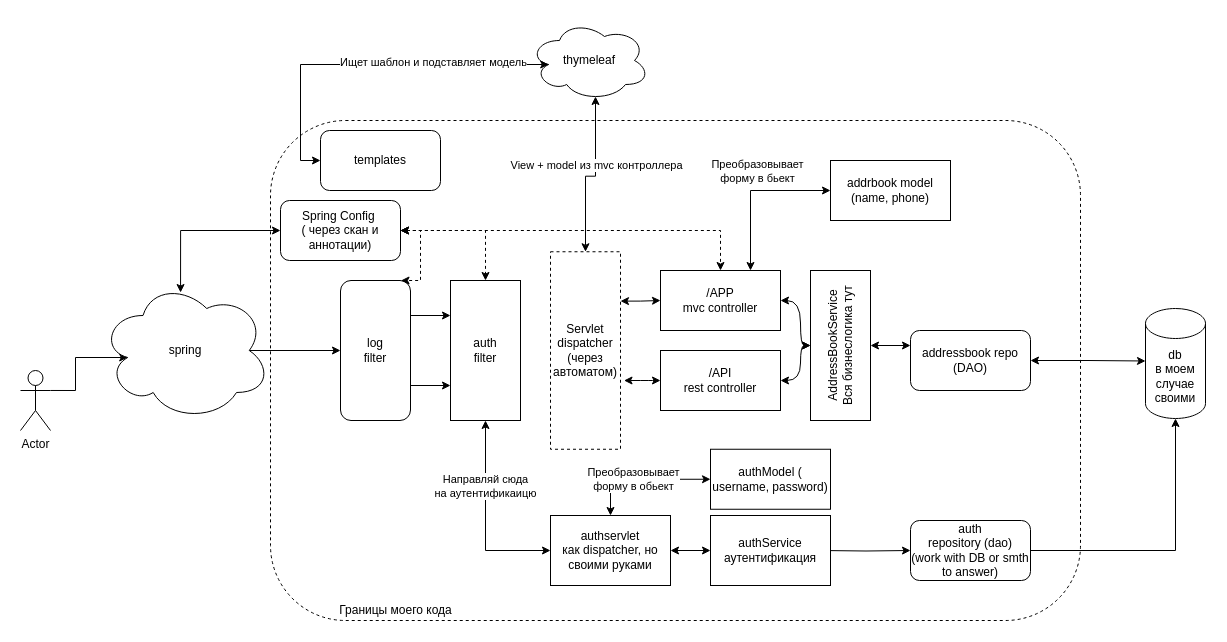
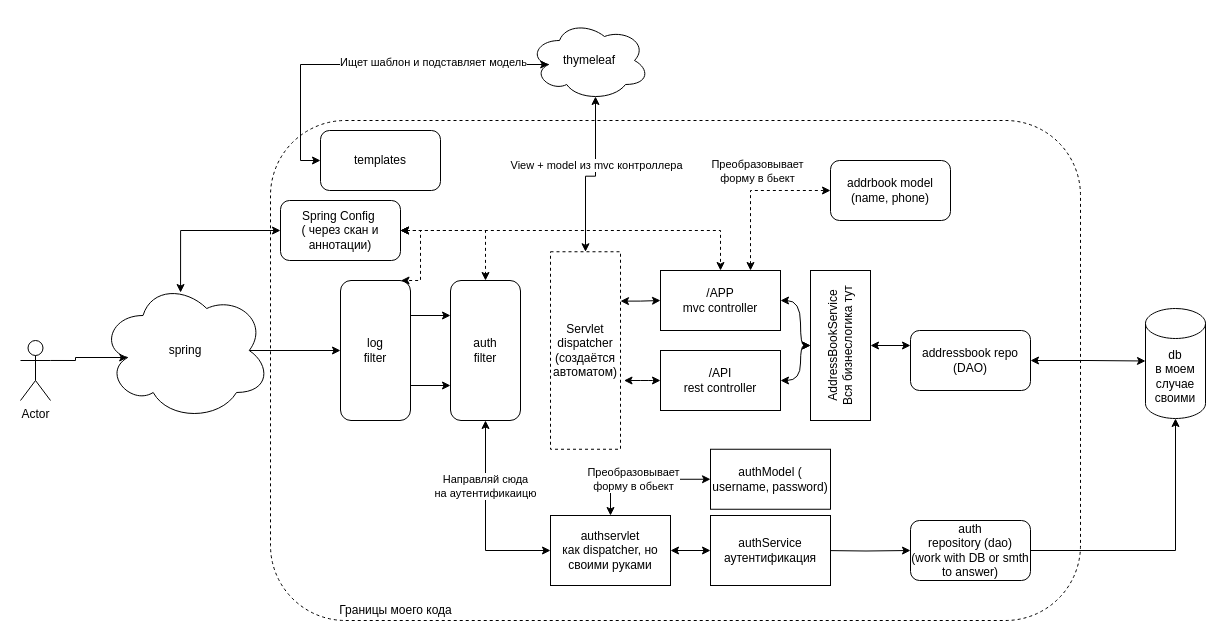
(751, 191) -> (751, 191)
(891, 191) -> (891, 191)
(486, 351) -> (486, 351)
(586, 351) -> (586, 351)
(36, 401) -> (36, 371)
